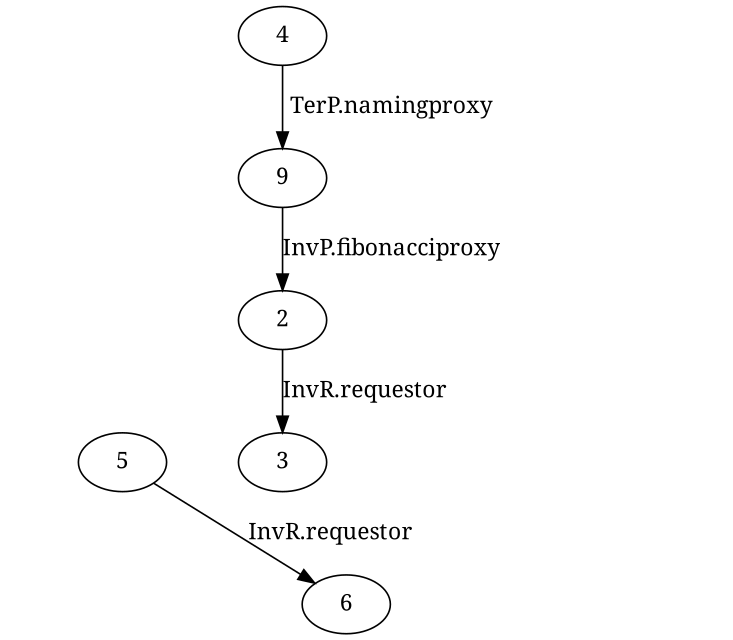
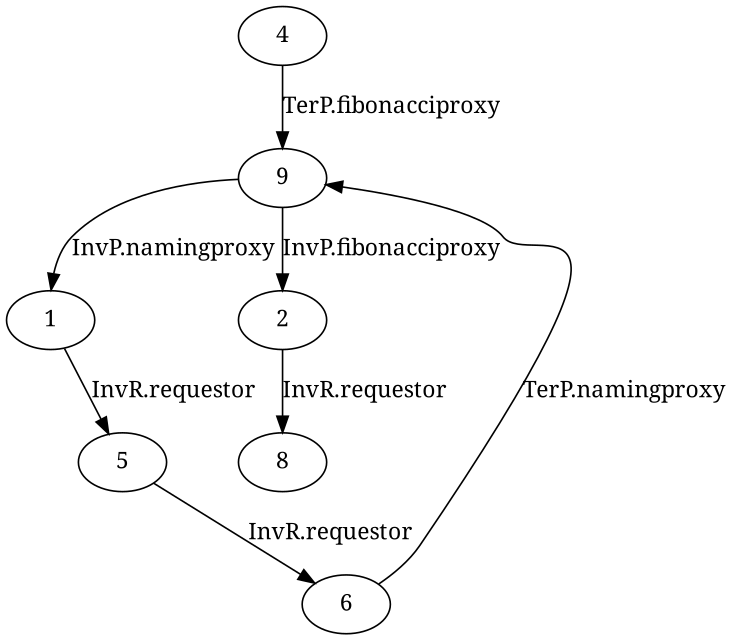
(392, 107) -> (392, 107)
none -> (51, 320)
none -> (553, 326)
(283, 462) -> (283, 462)
